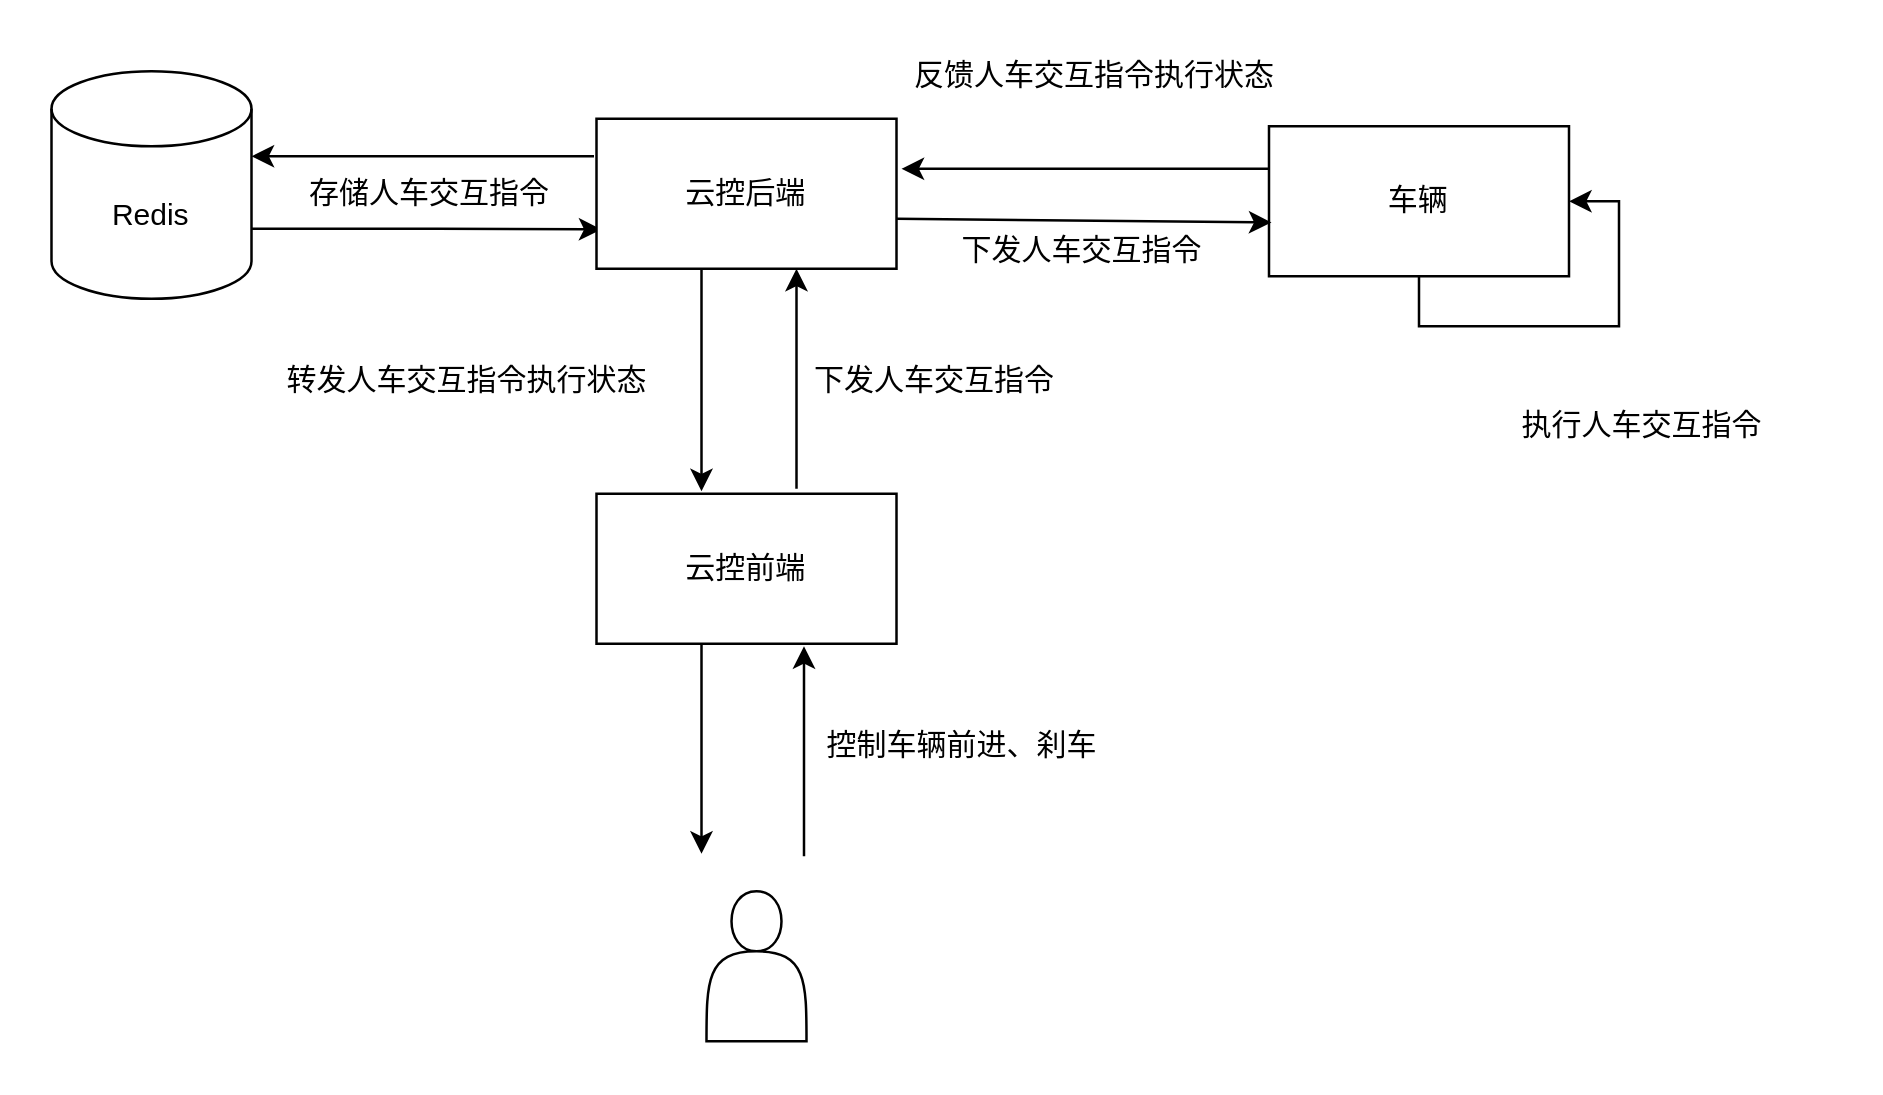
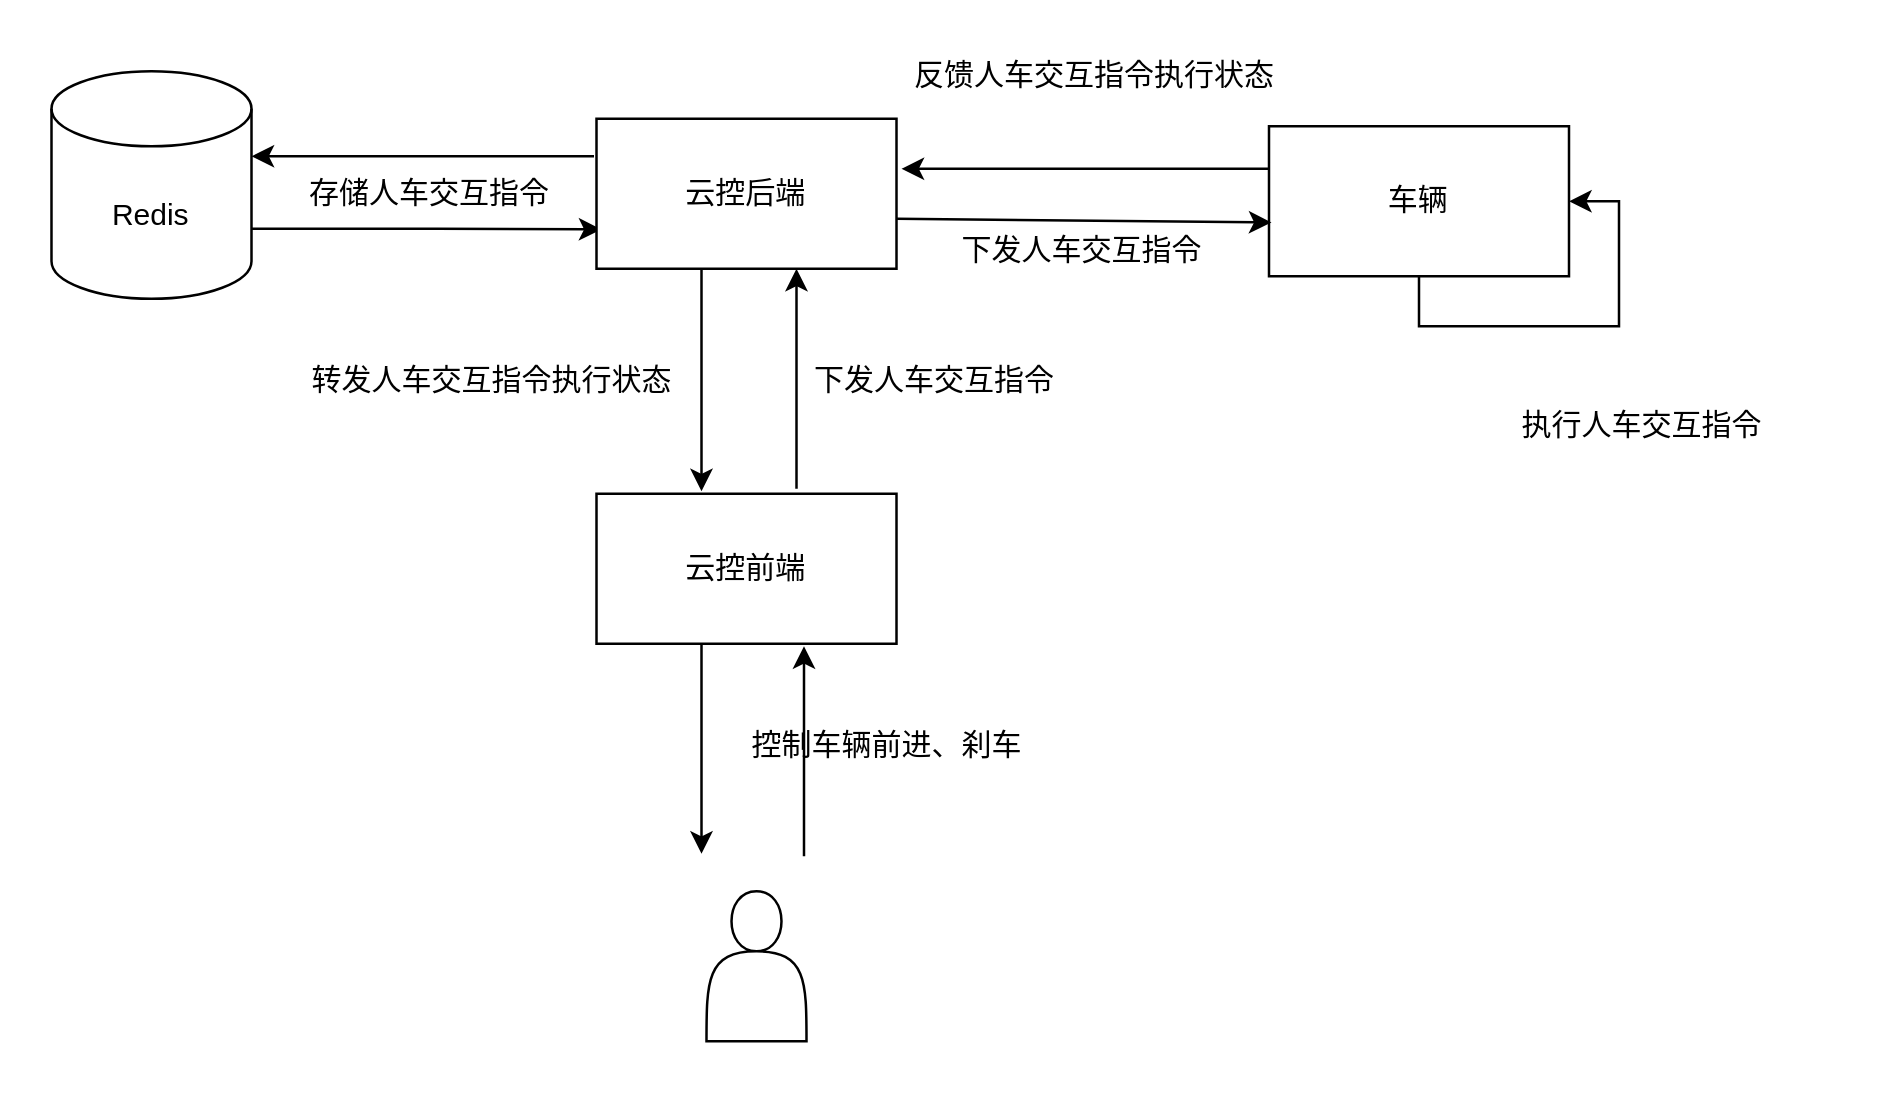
(468, 381) -> (493, 381)
(963, 746) -> (888, 746)
